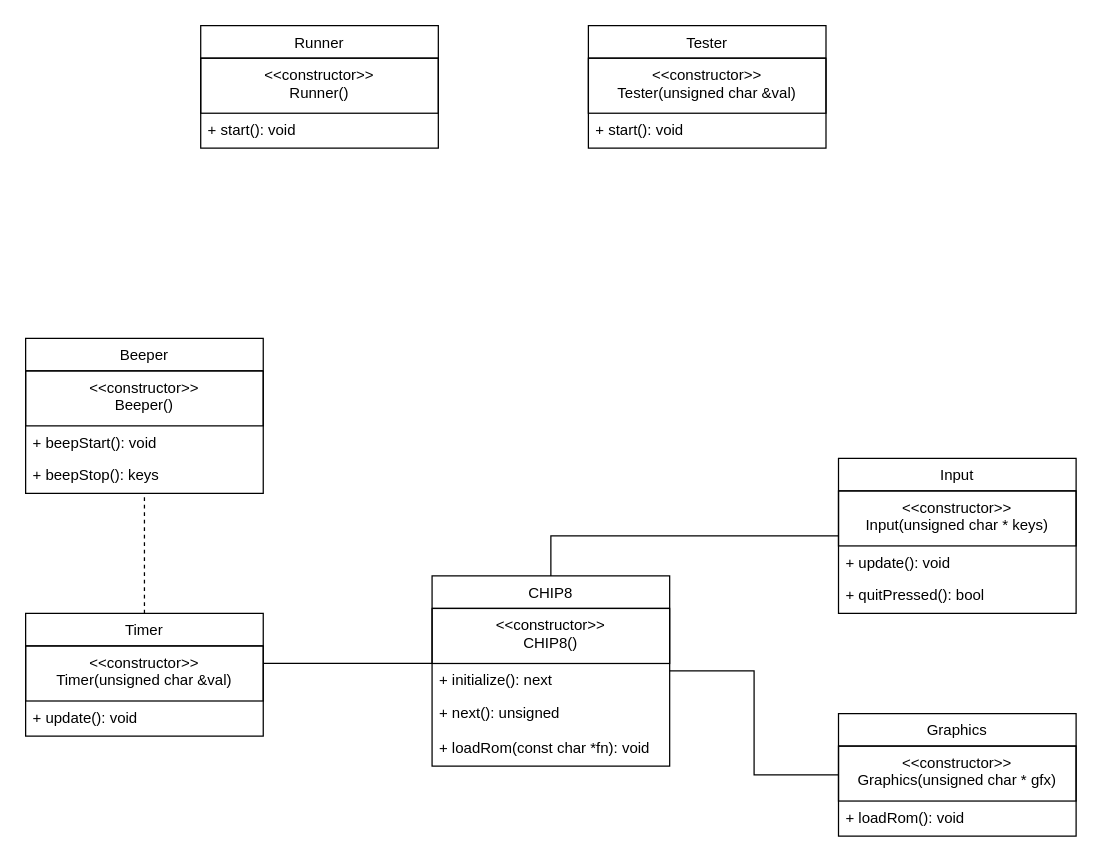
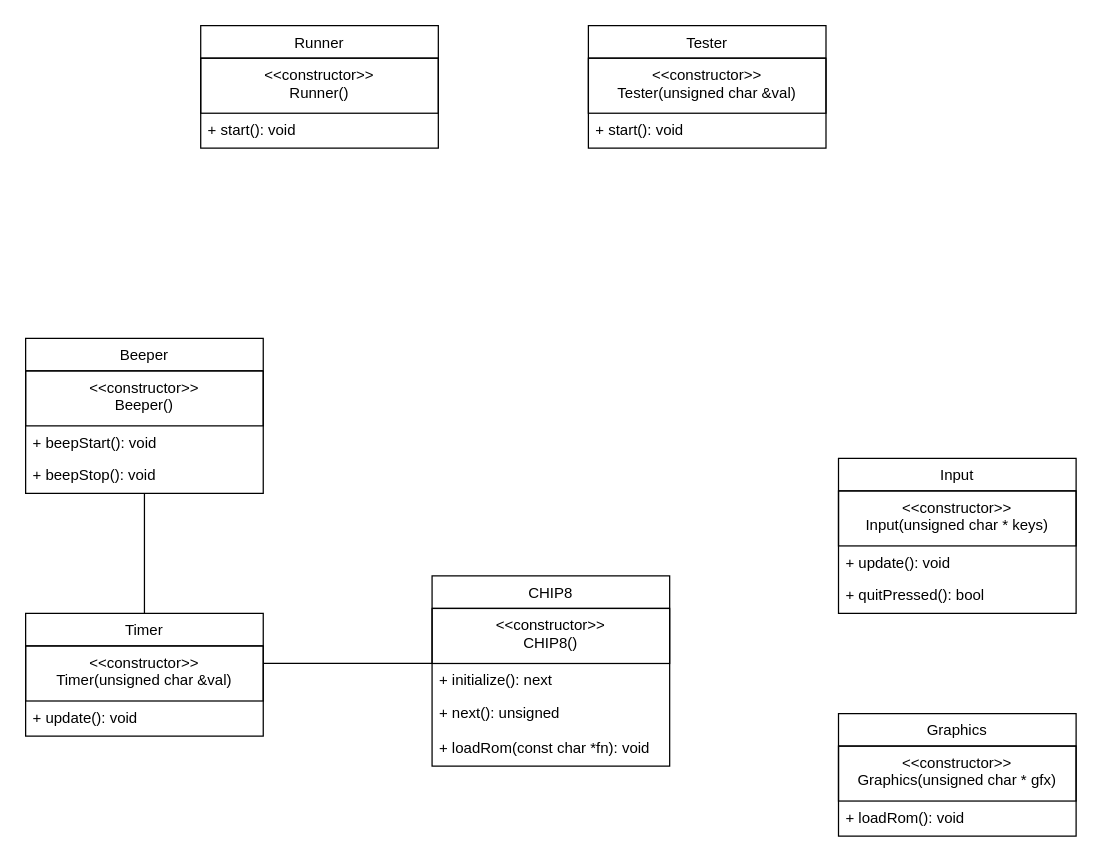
(102, 475) -> (100, 475)
(676, 536) -> none
(144, 552) -> (144, 552)
(754, 723) -> none
